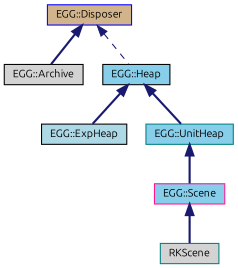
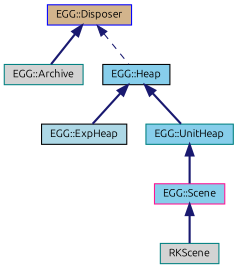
(44, 75) -> (44, 75)
